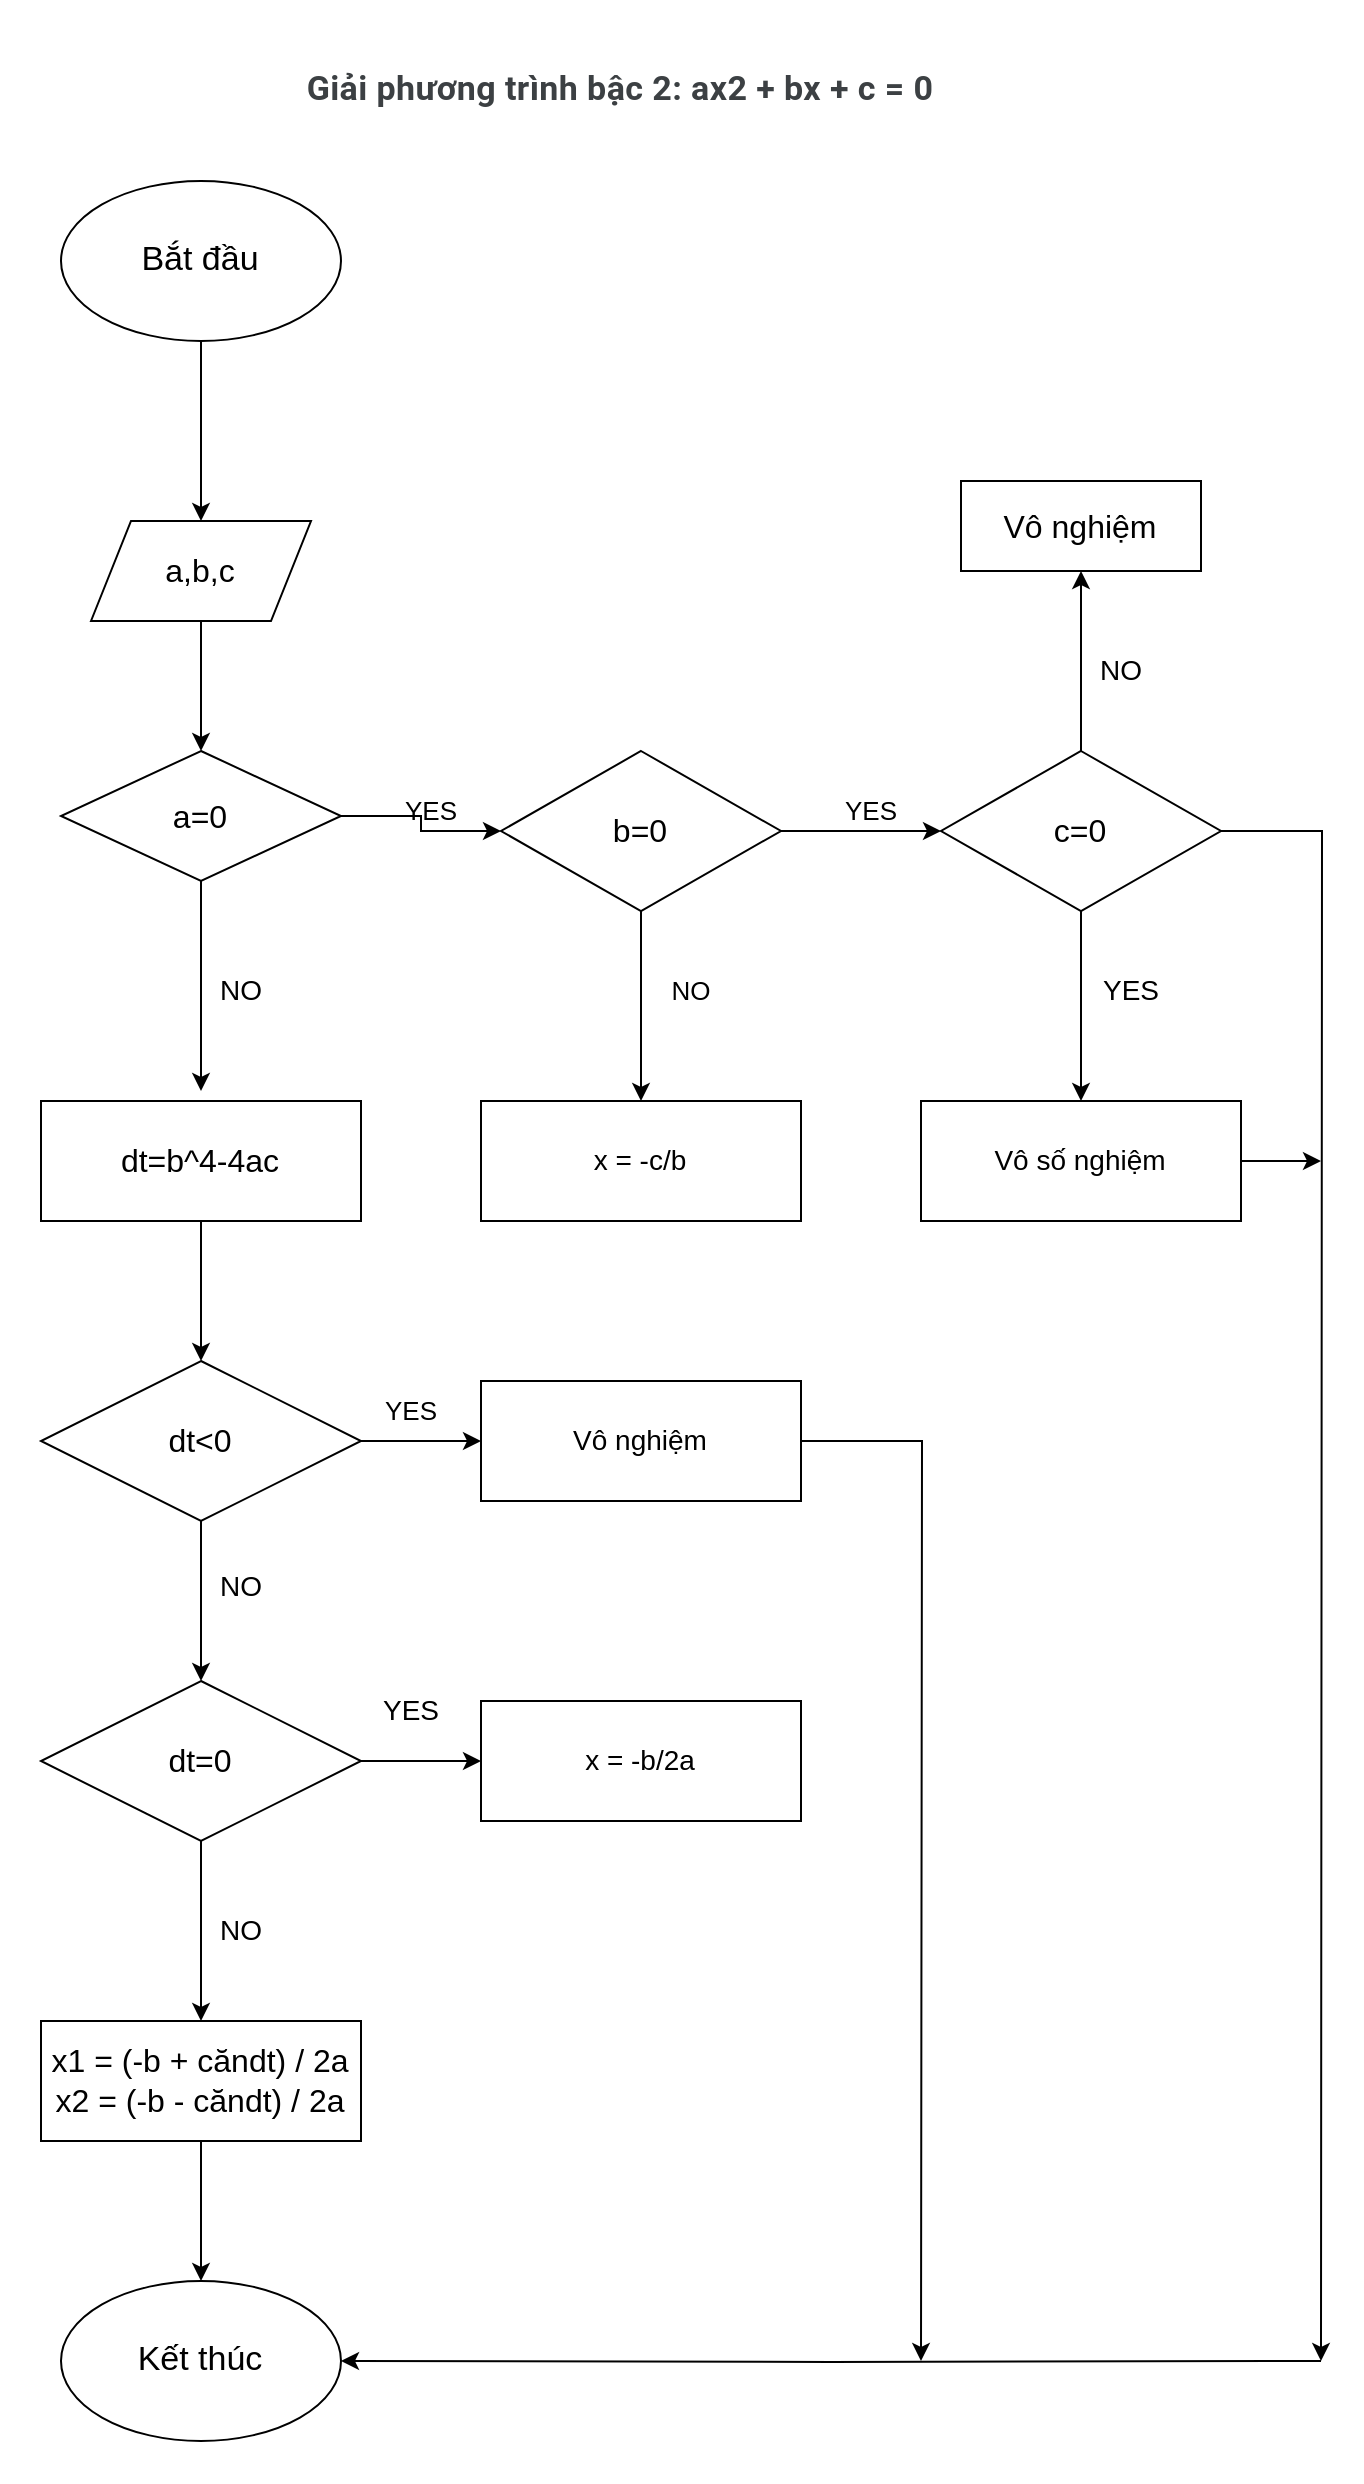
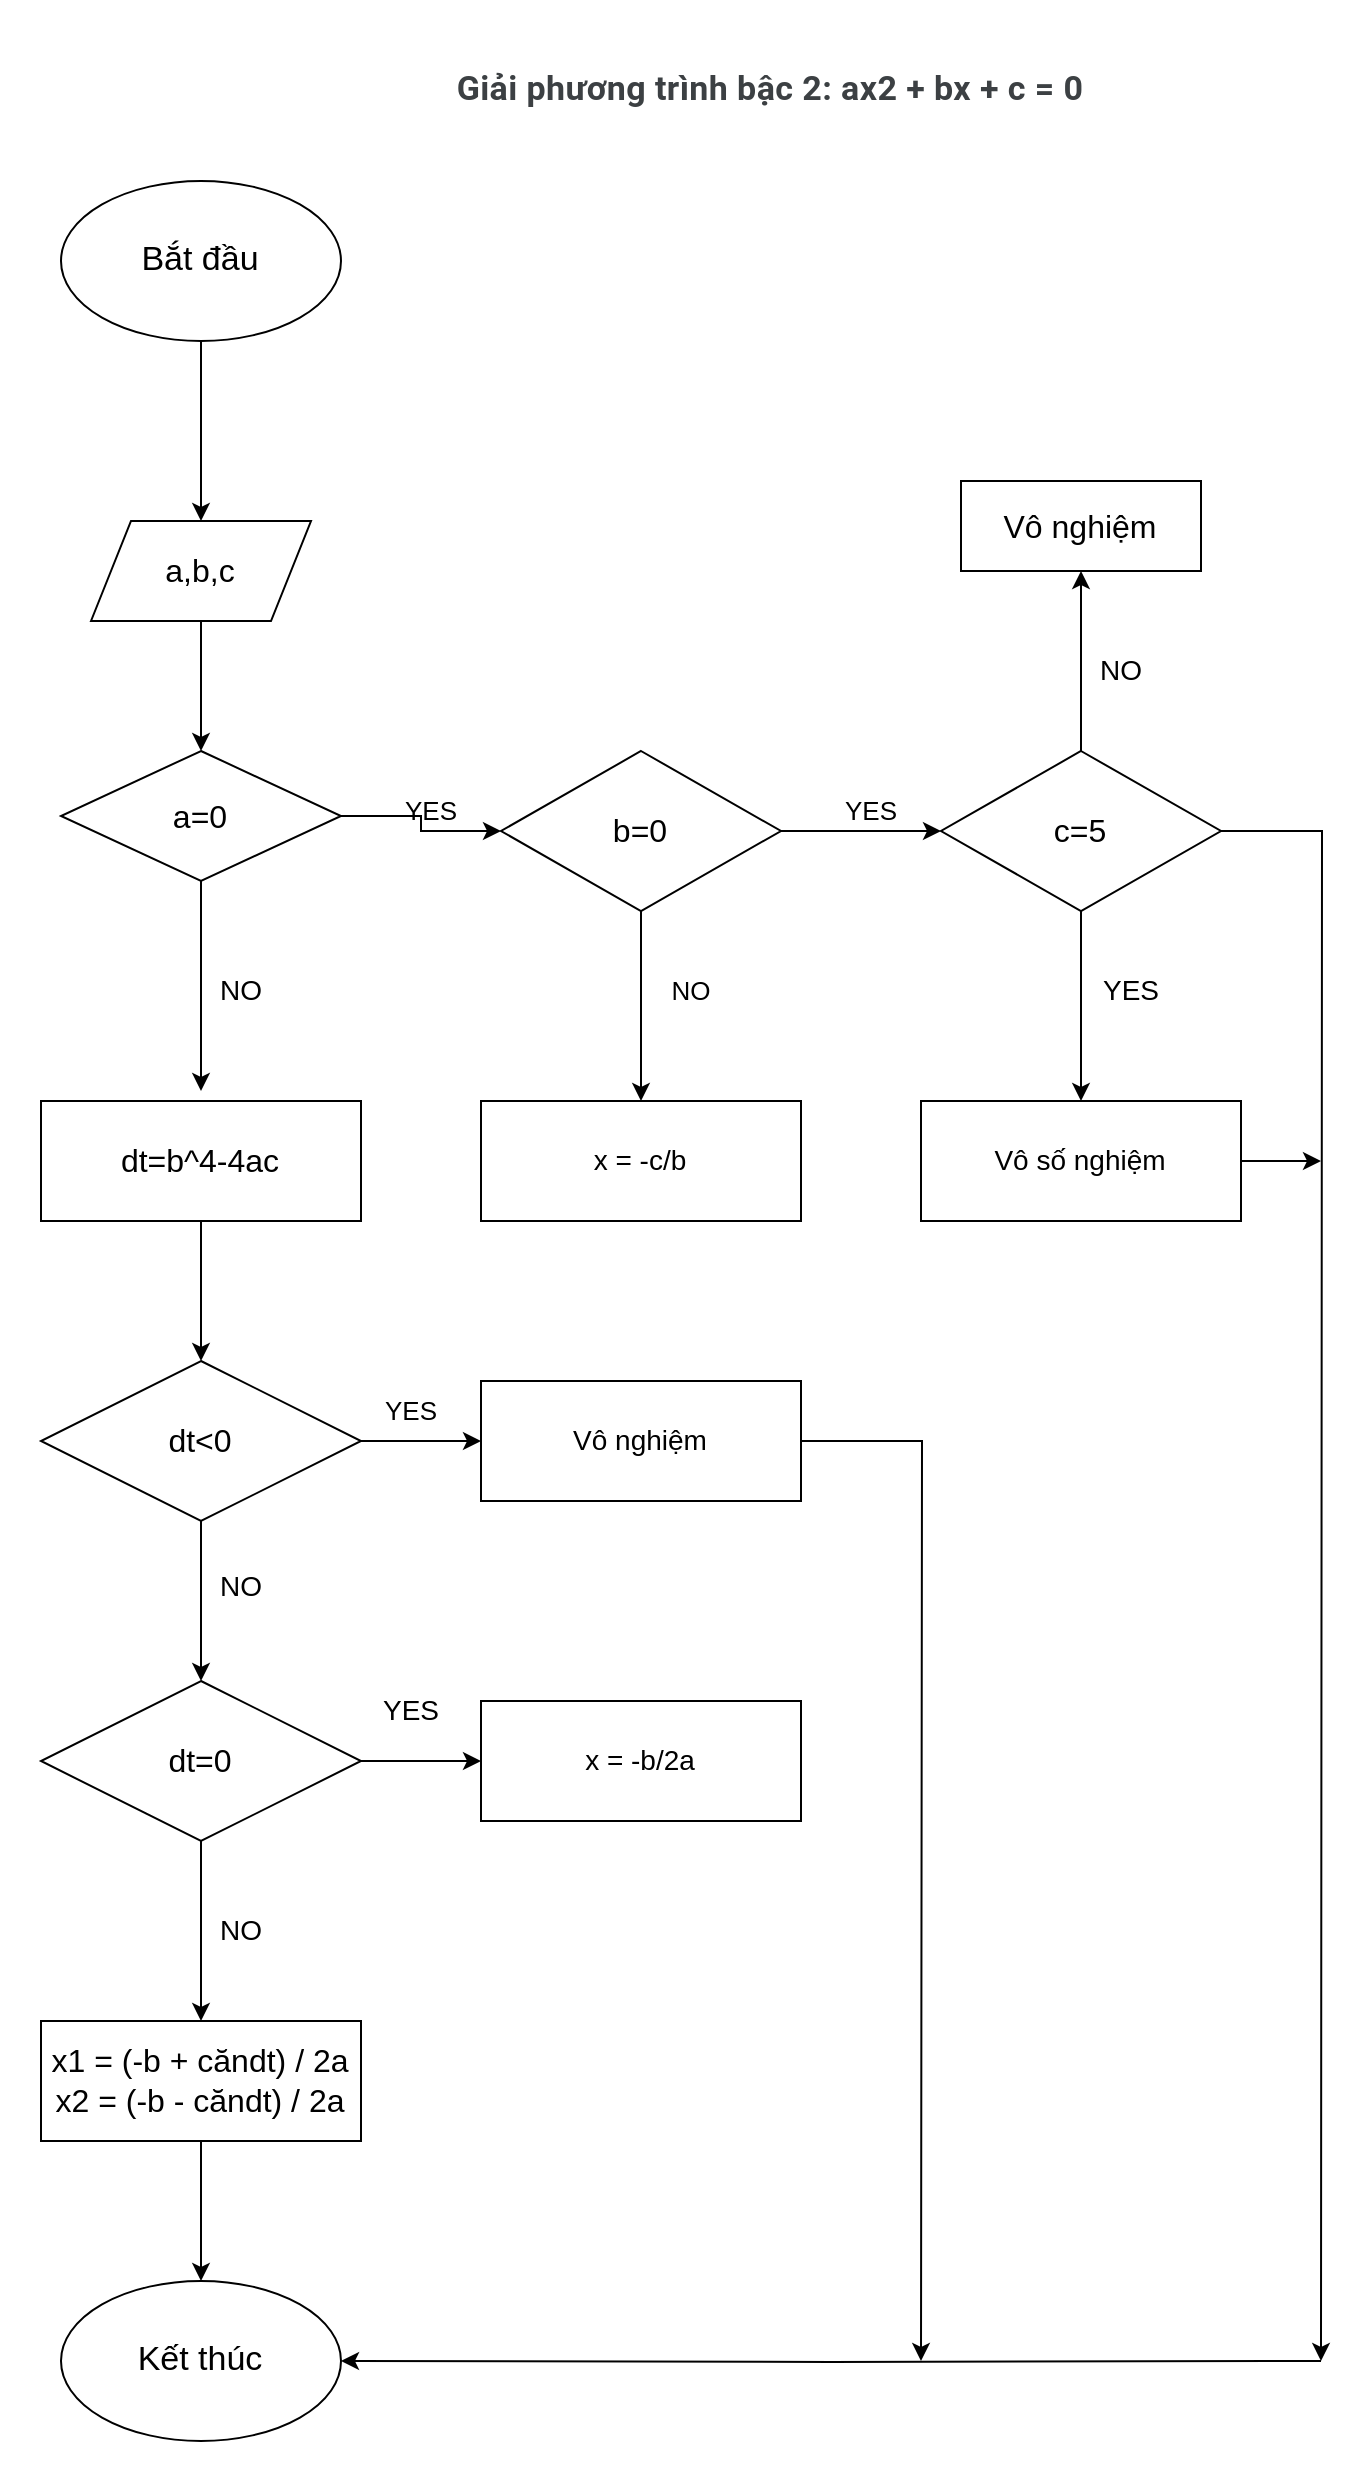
(621, 71) -> (771, 71)
(1081, 831) -> (1081, 831)
